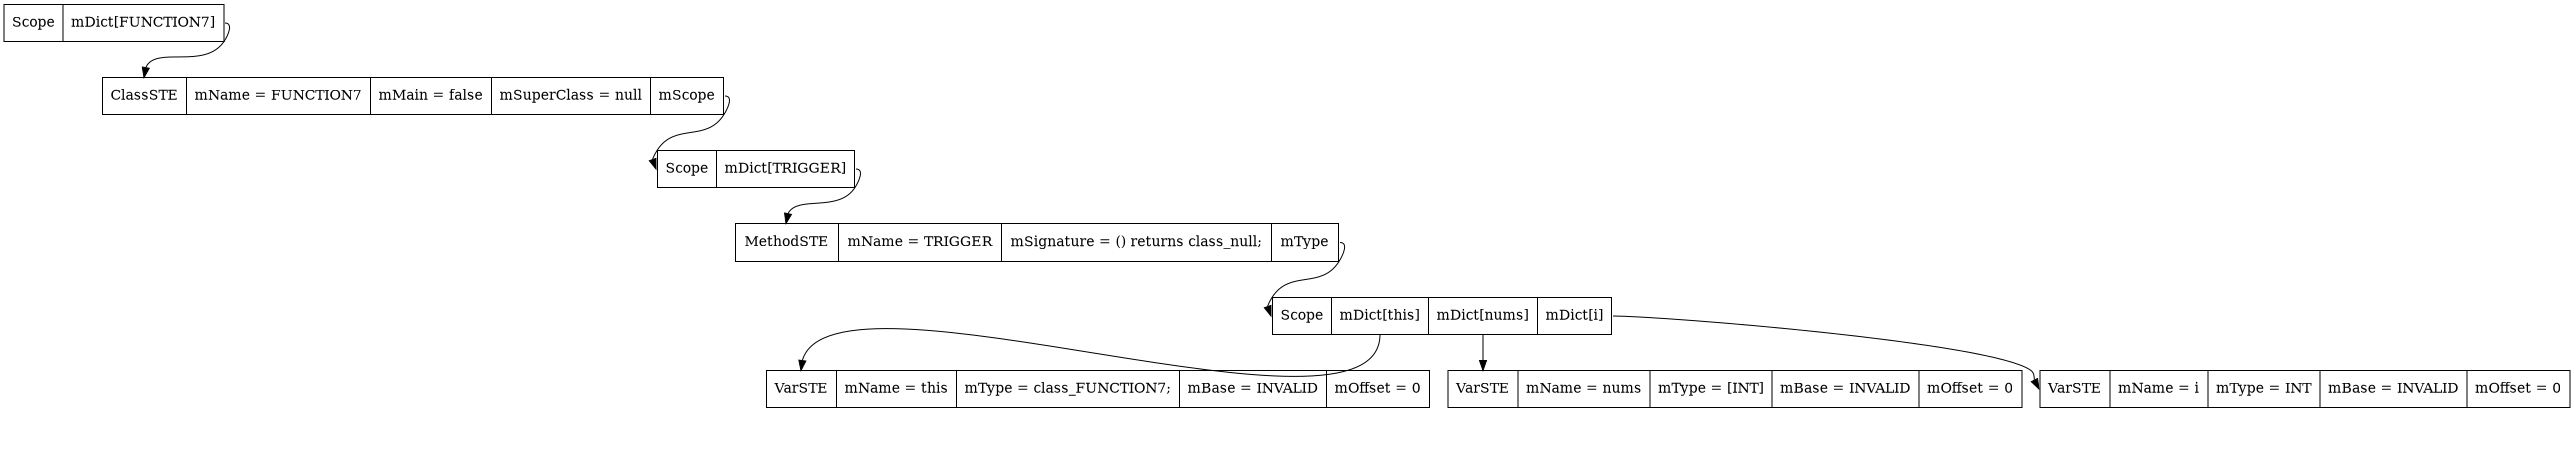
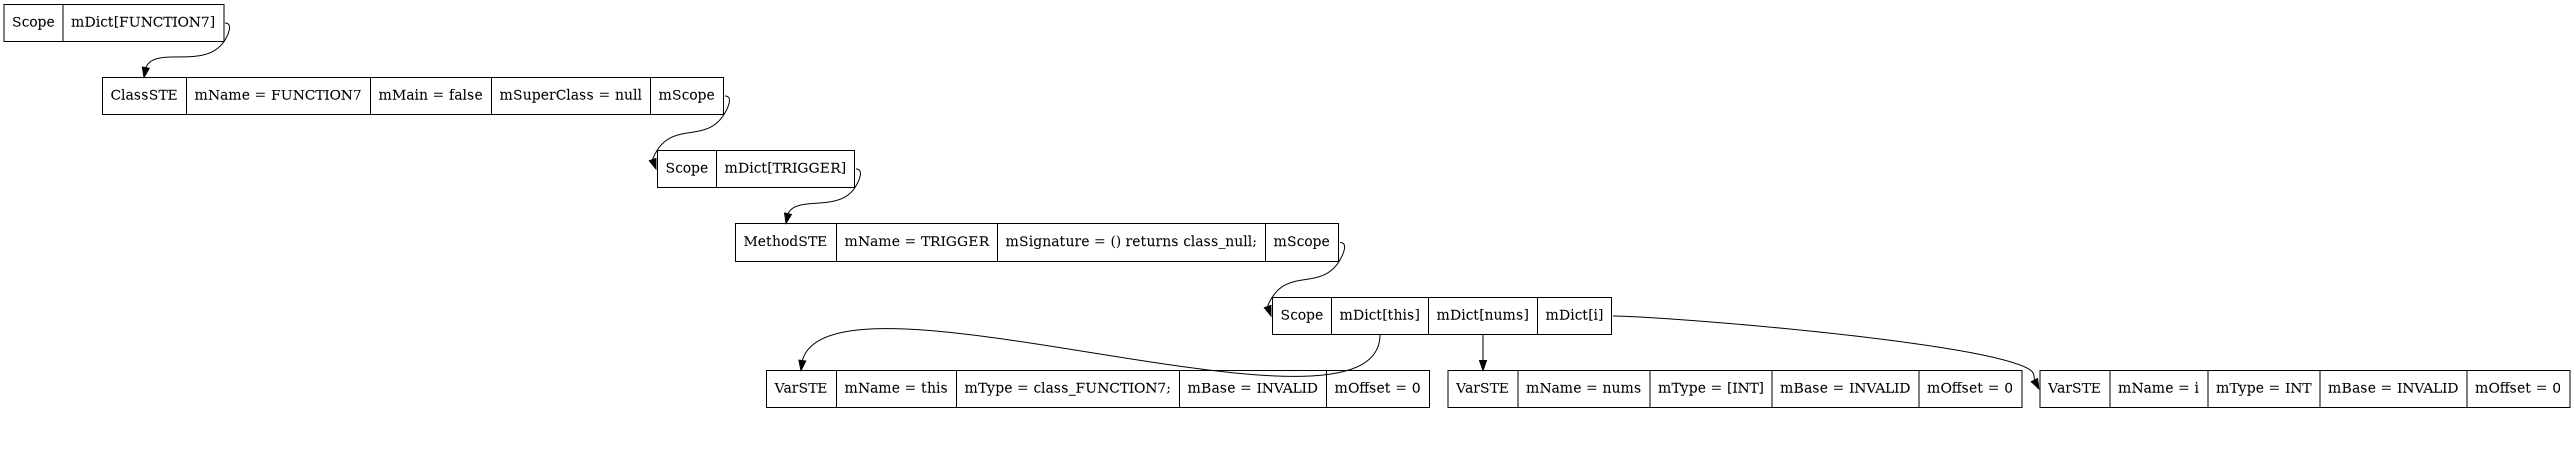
(1305, 242) -> (1302, 242)
